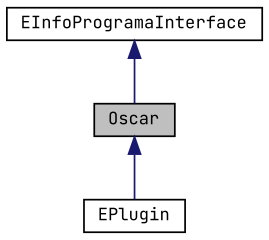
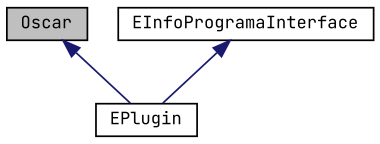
(135, 81) -> (190, 78)
